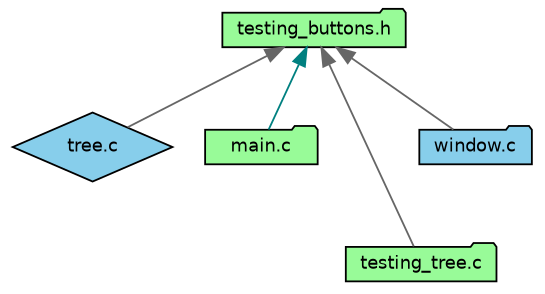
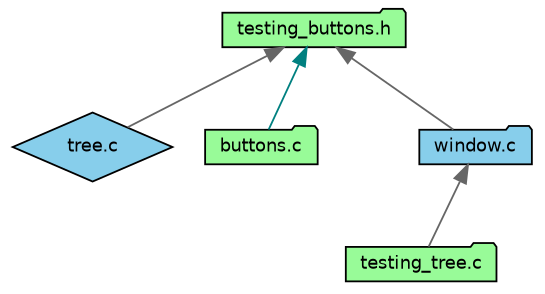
(261, 147) -> (261, 147)
(371, 155) -> (444, 214)
